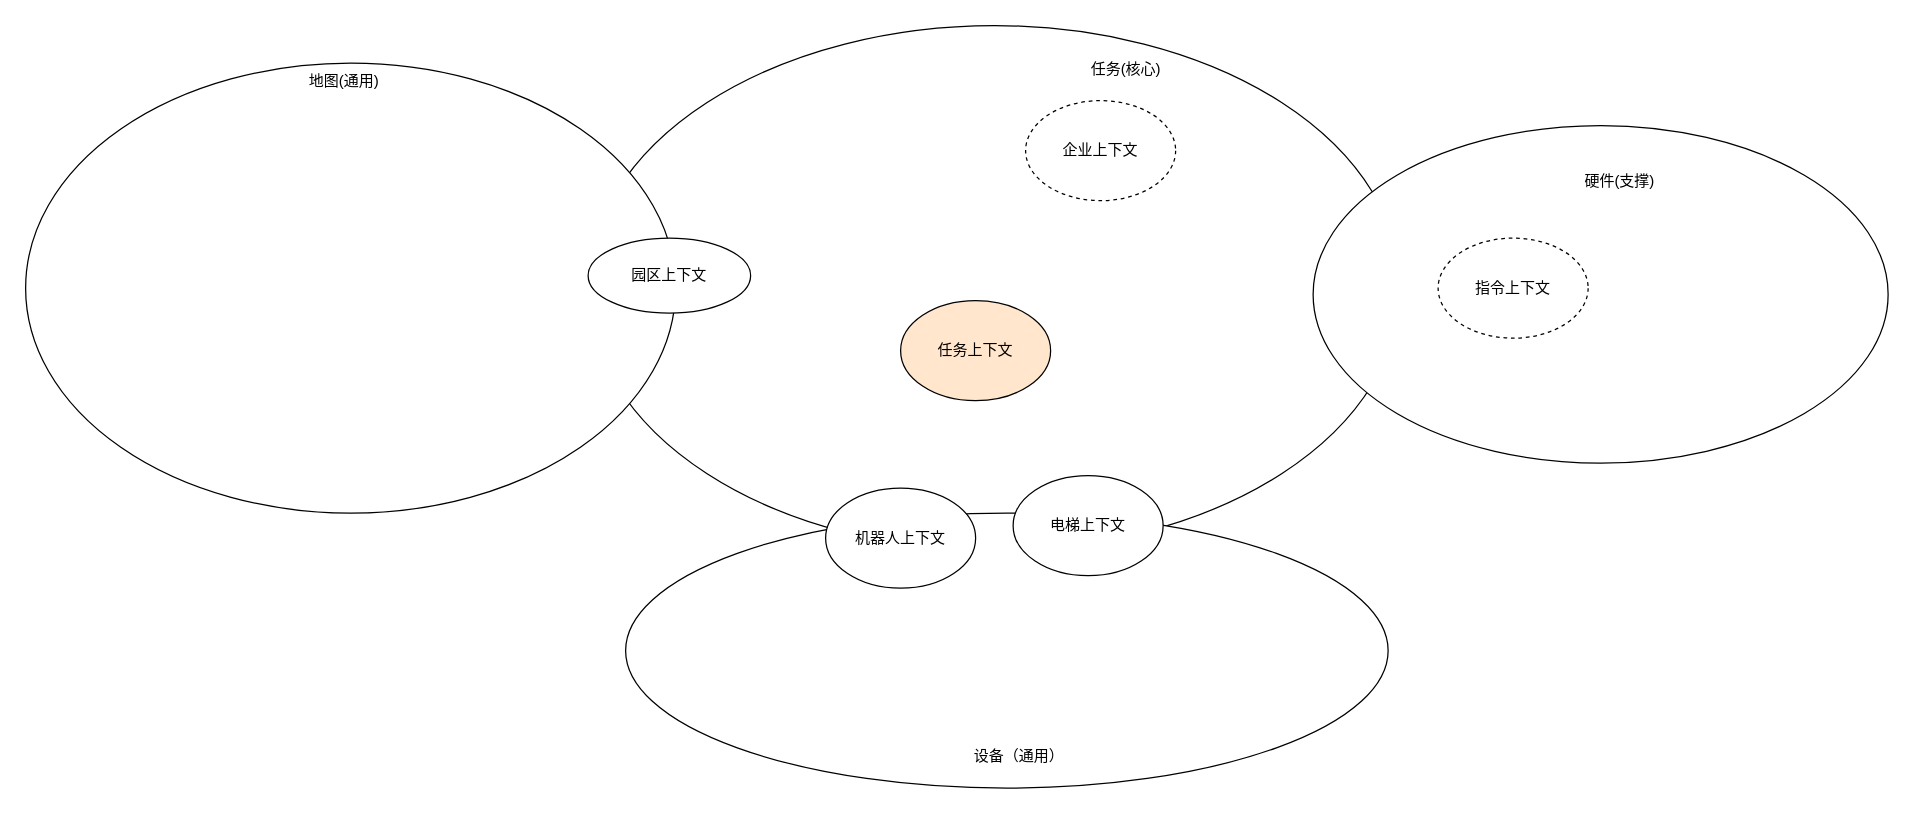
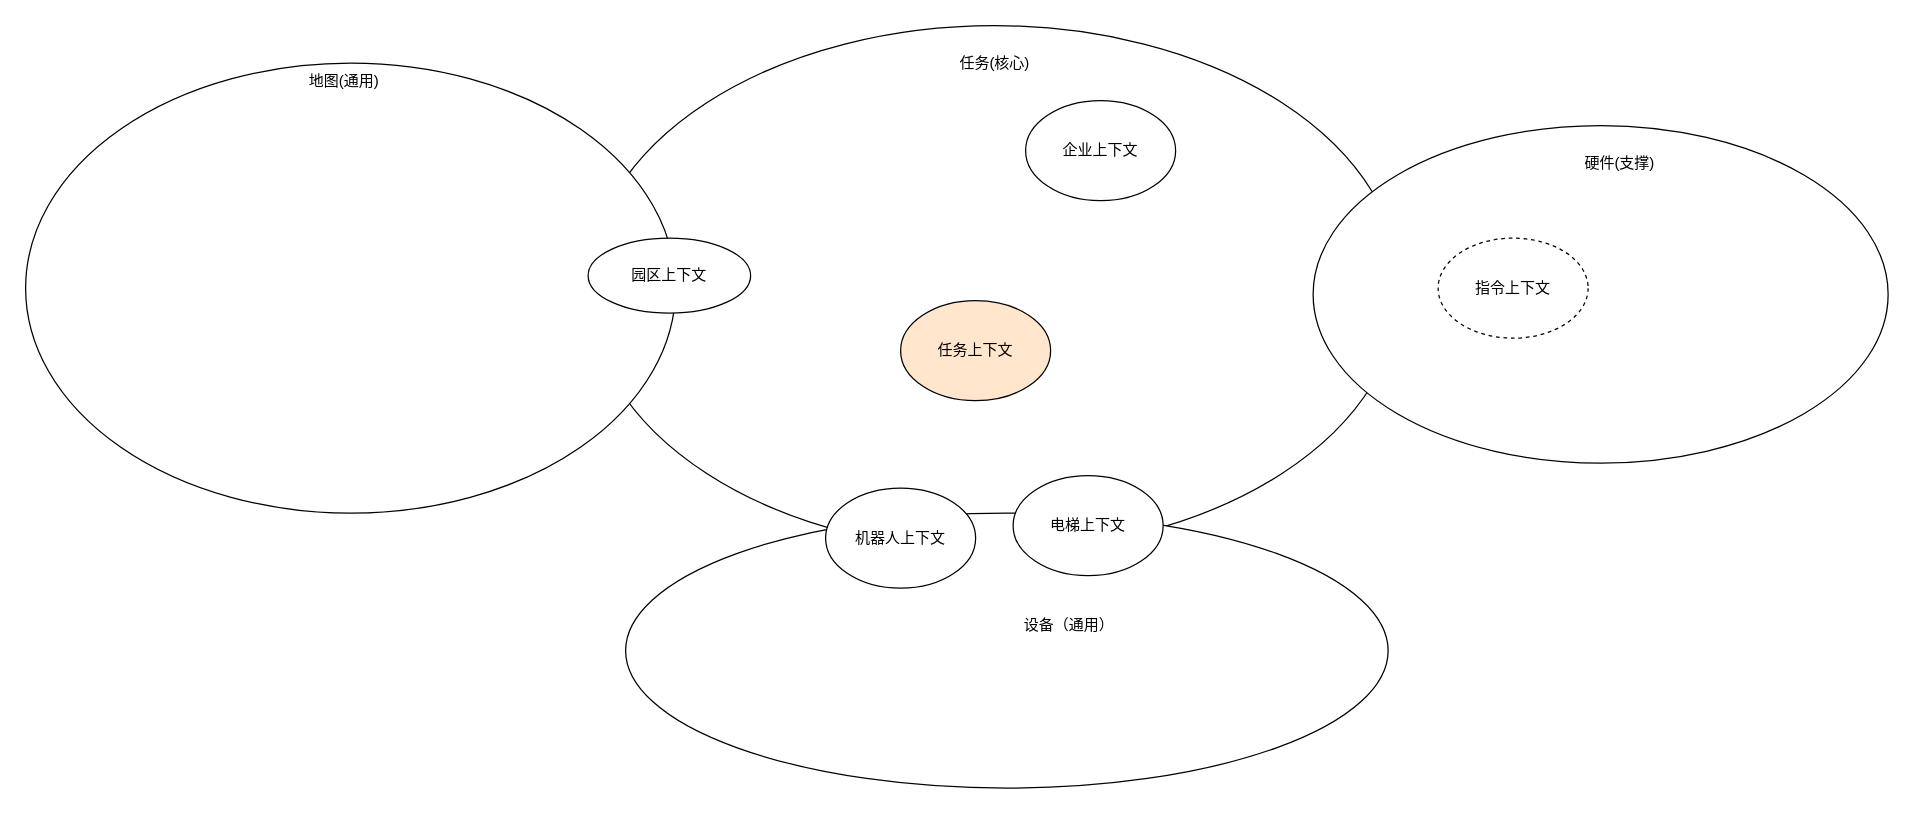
(1126, 69) -> (994, 63)
(1101, 151) -> (1101, 151)
(1619, 182) -> (1619, 163)
(1019, 757) -> (1069, 626)
